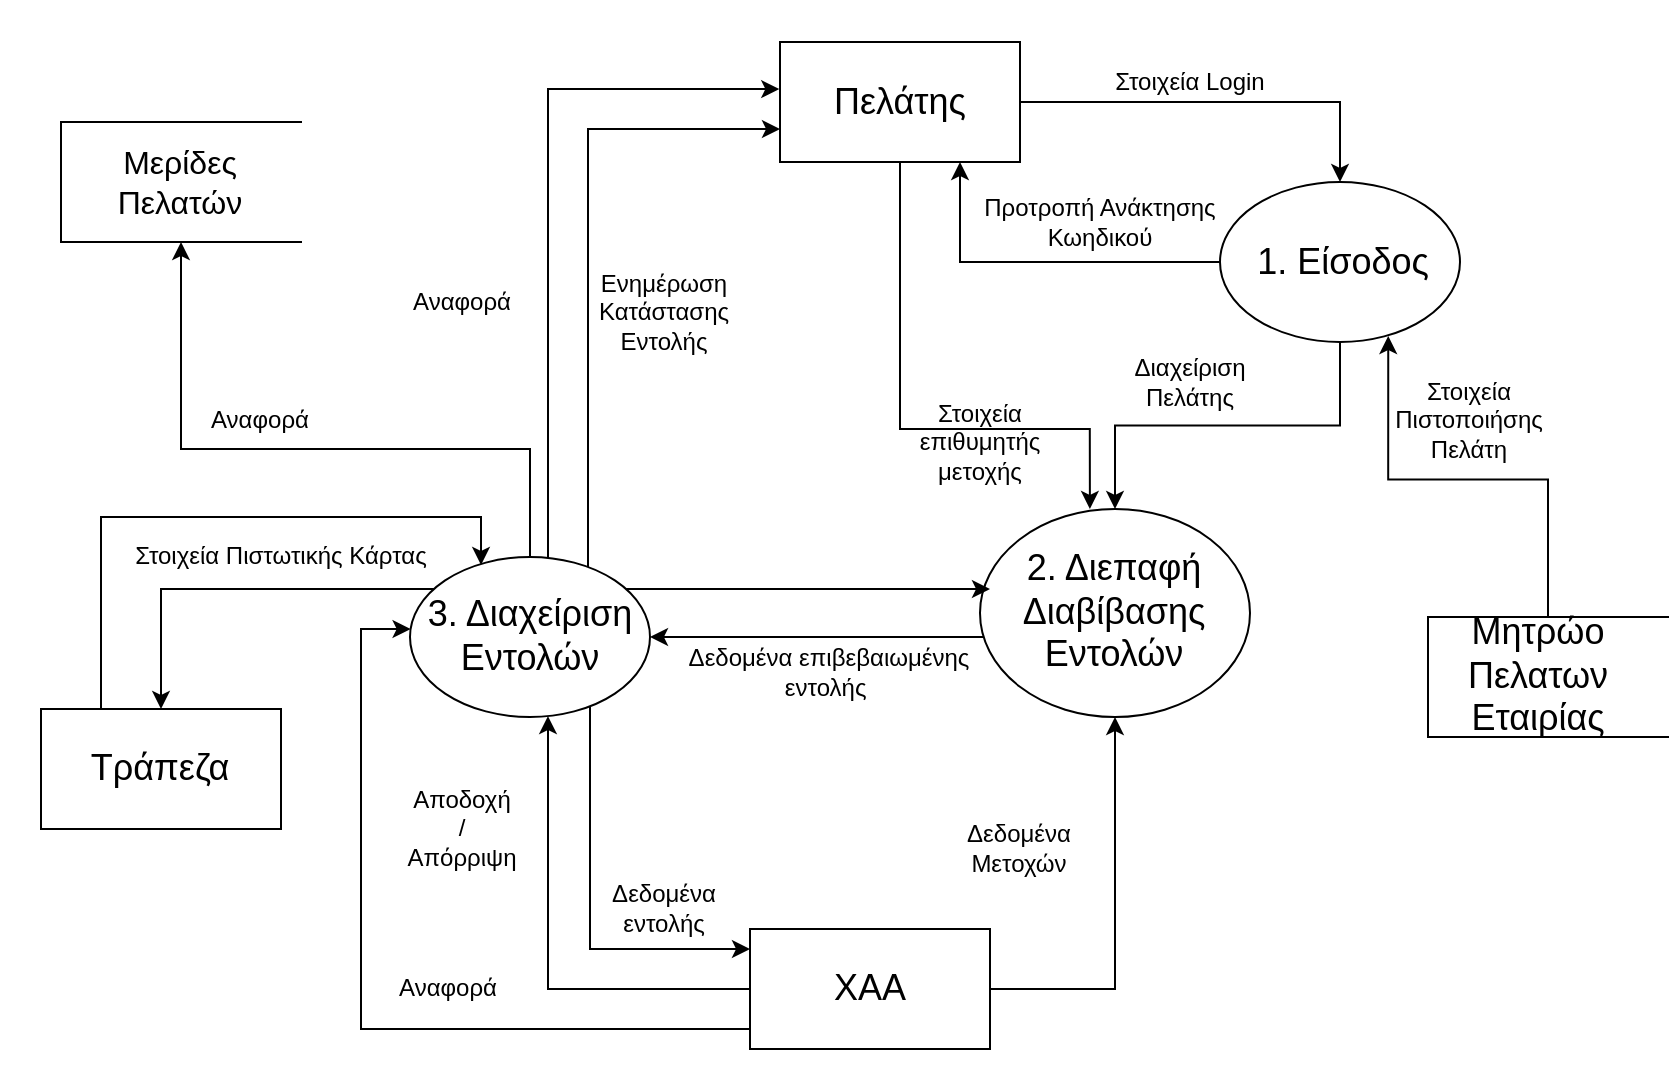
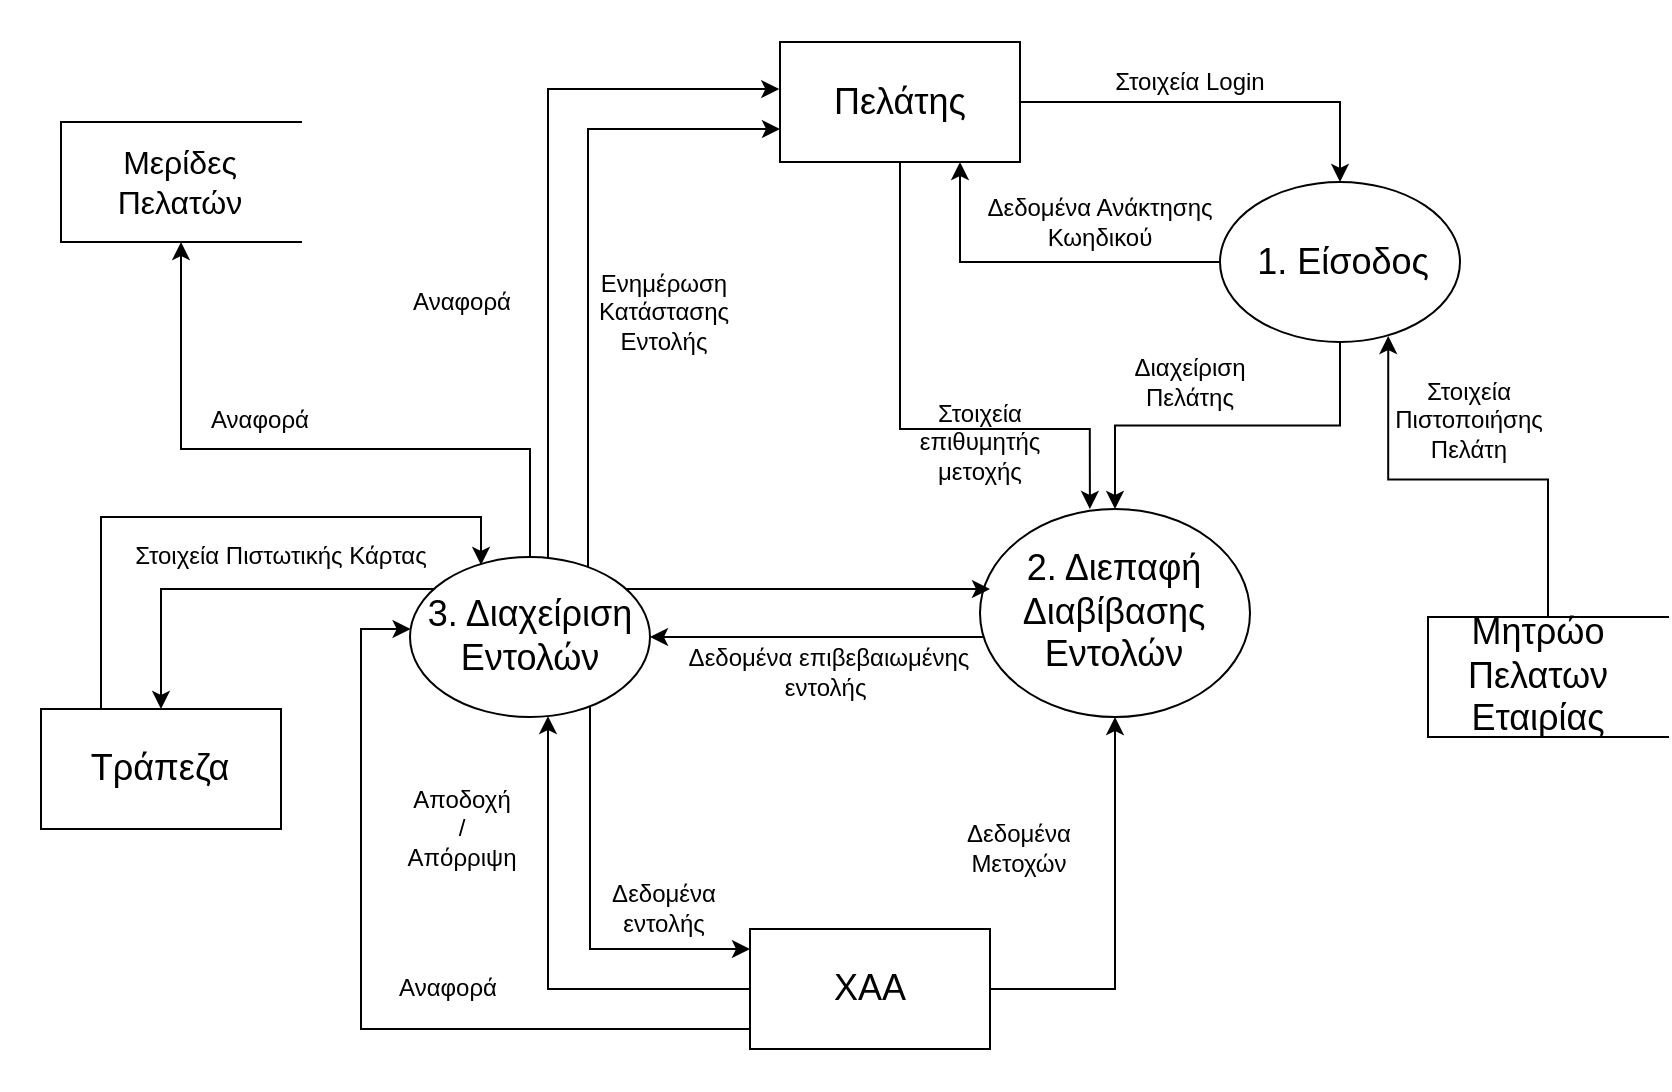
(1101, 223) -> (1101, 223)
